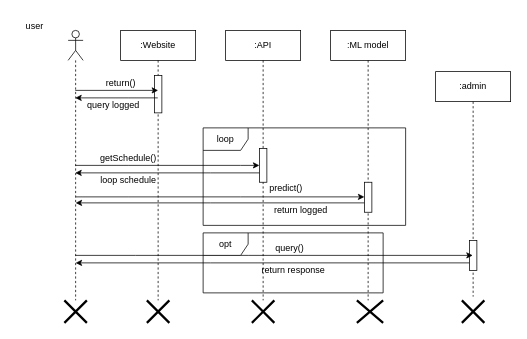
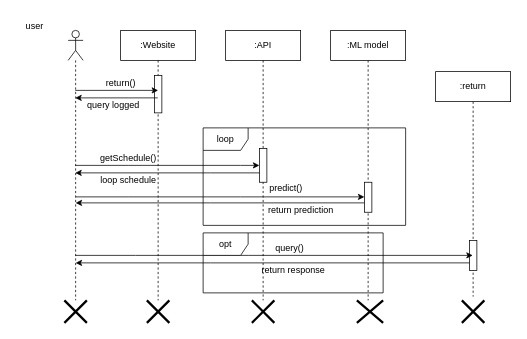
(473, 87) -> (473, 87)
(301, 210) -> (301, 210)
